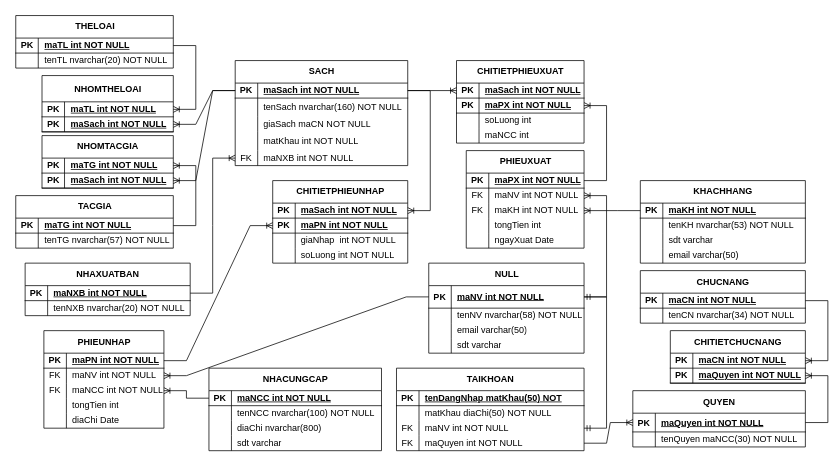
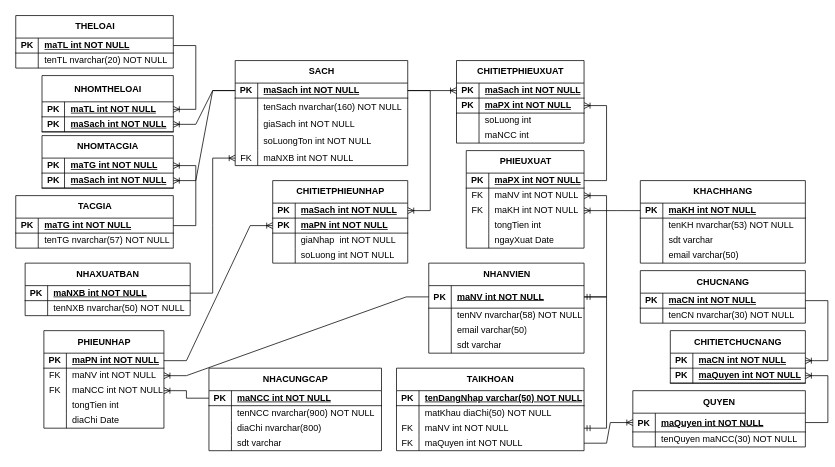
(312, 124) -> (308, 124)
(309, 141) -> (317, 141)
(507, 274) -> (507, 274)
(121, 308) -> (121, 308)
(733, 315) -> (733, 315)
(502, 398) -> (502, 398)
(307, 413) -> (307, 413)
